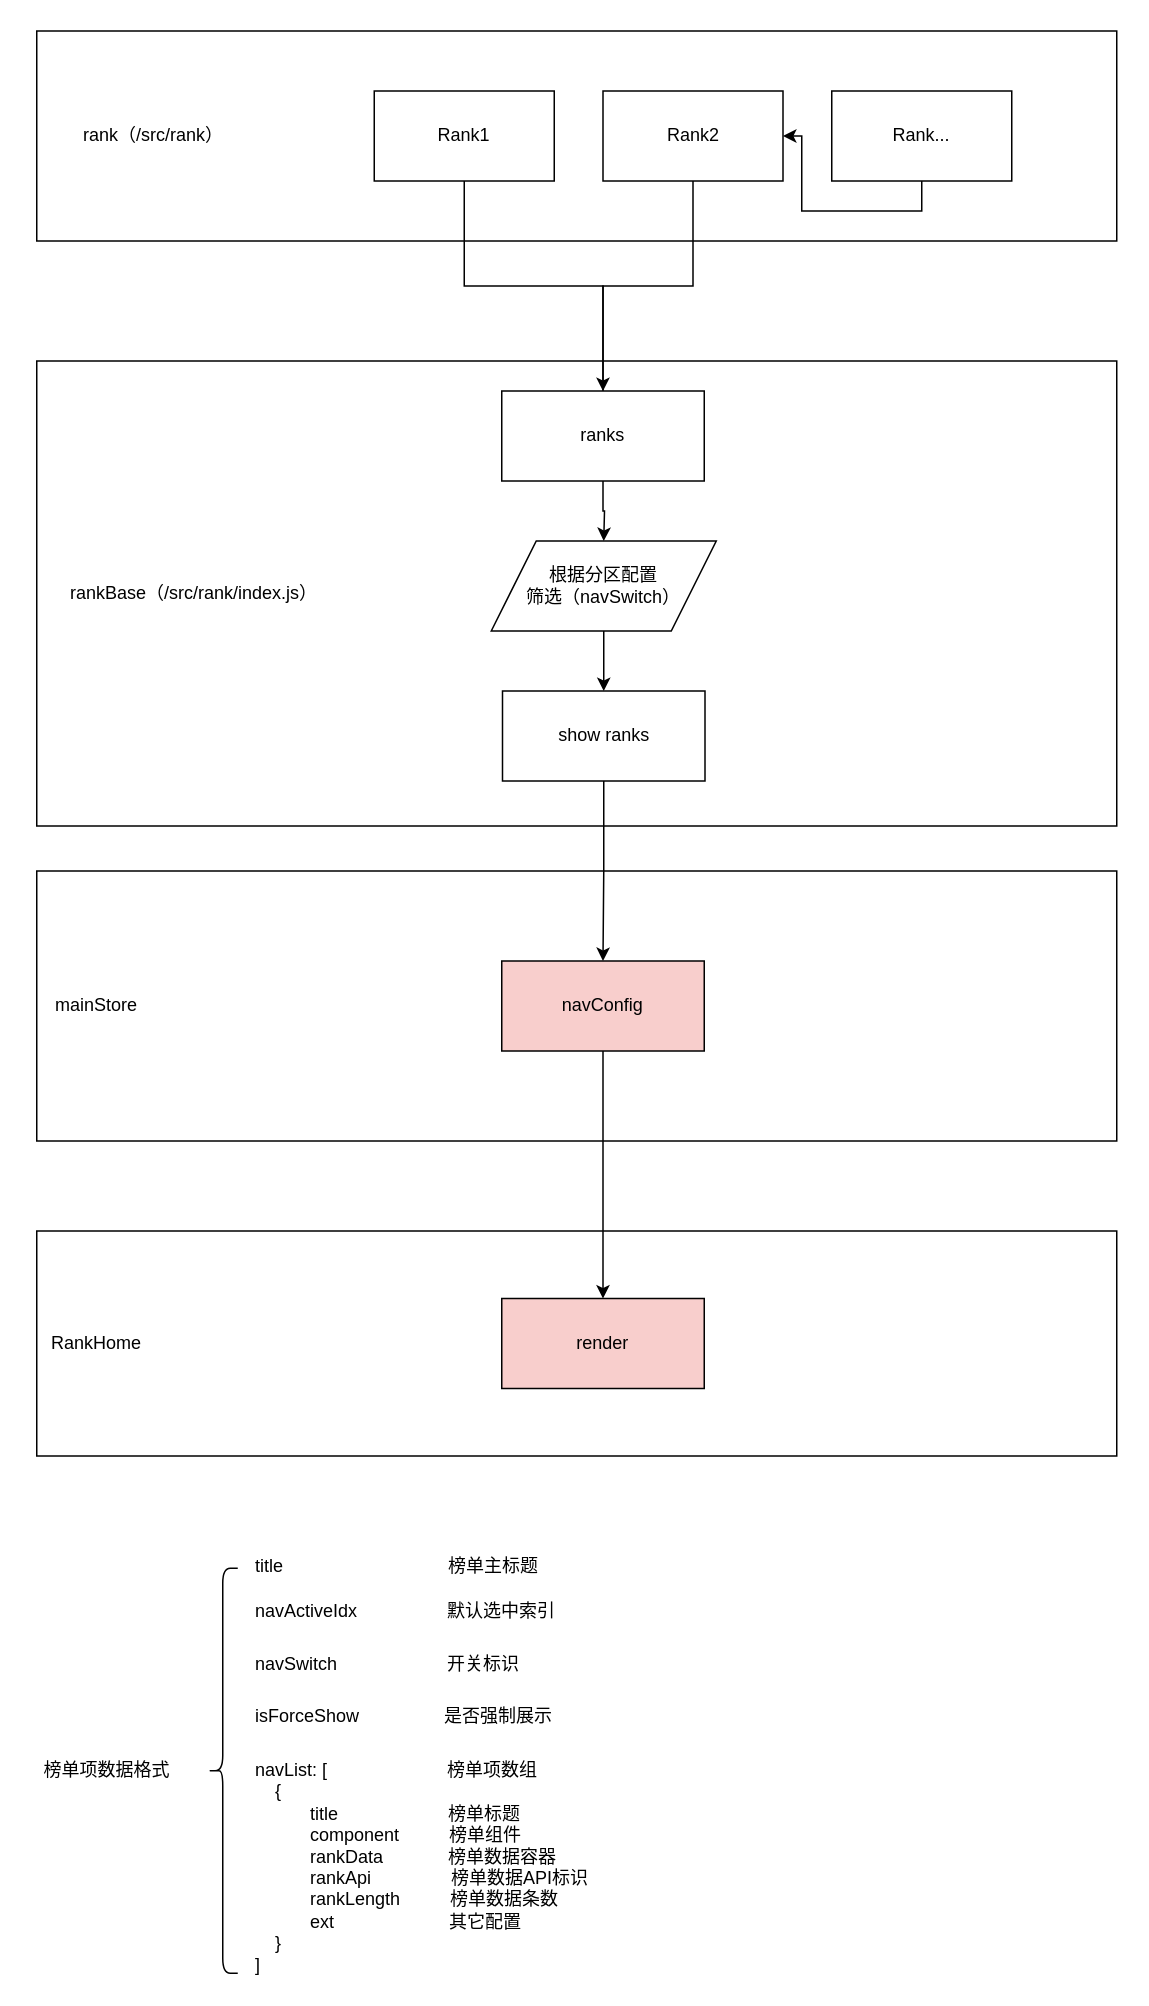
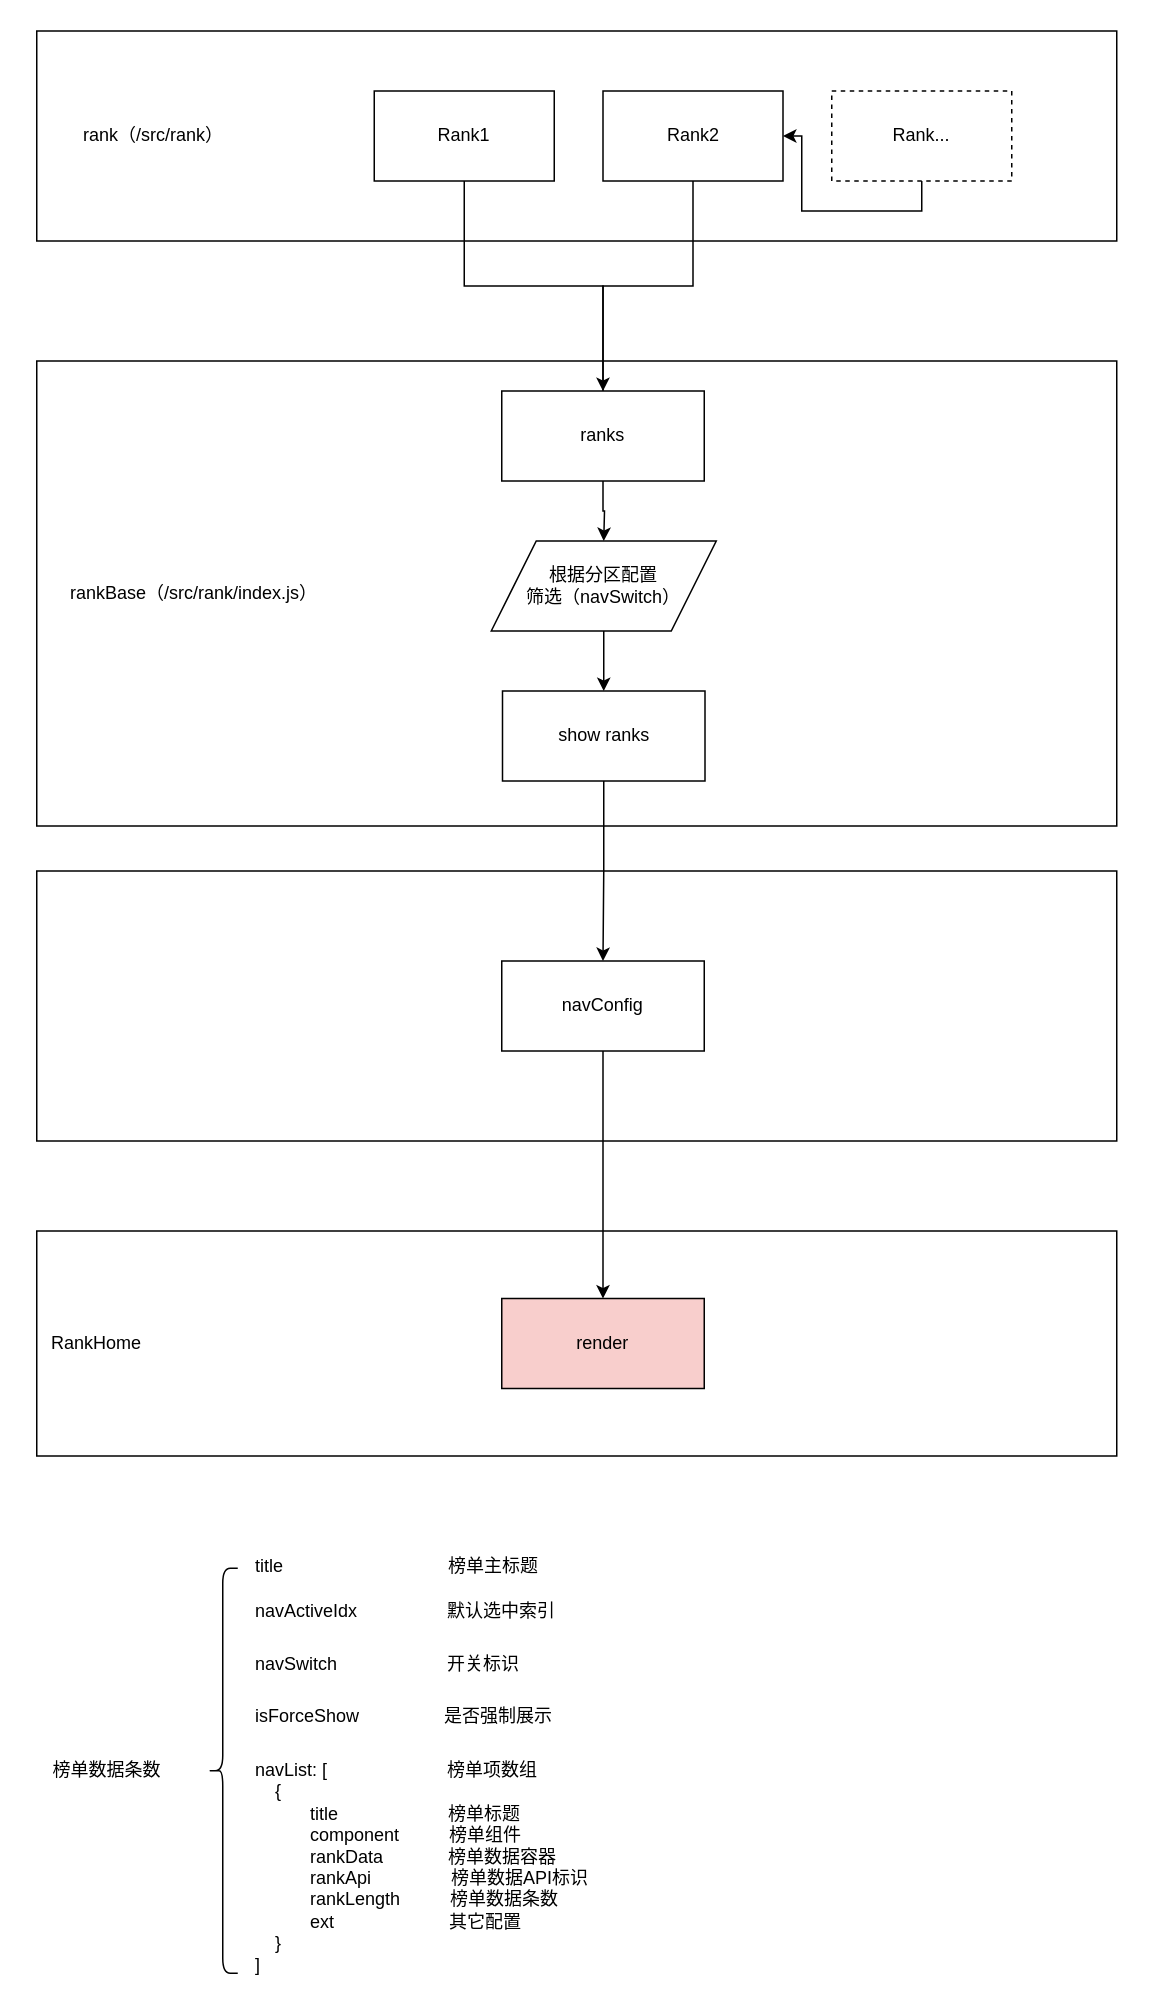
(922, 136) -> (922, 136)
(97, 1006) -> none
(603, 1006) -> (603, 1006)
(107, 1771) -> (107, 1771)
